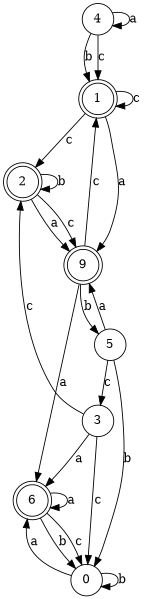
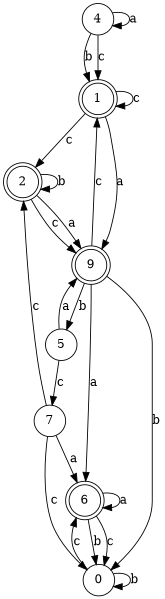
(98, 421) -> (50, 421)
(124, 461) -> (152, 417)
(35, 542) -> (77, 542)
